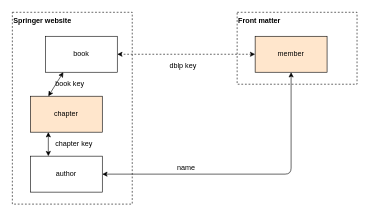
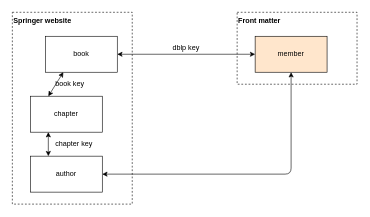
(186, 54) -> (186, 54)
(183, 66) -> (186, 48)
(66, 114) -> (66, 114)
(186, 168) -> none
